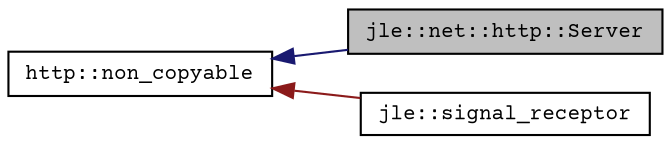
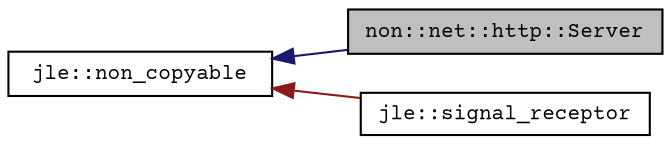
(505, 32) -> (505, 32)
(140, 74) -> (140, 74)
